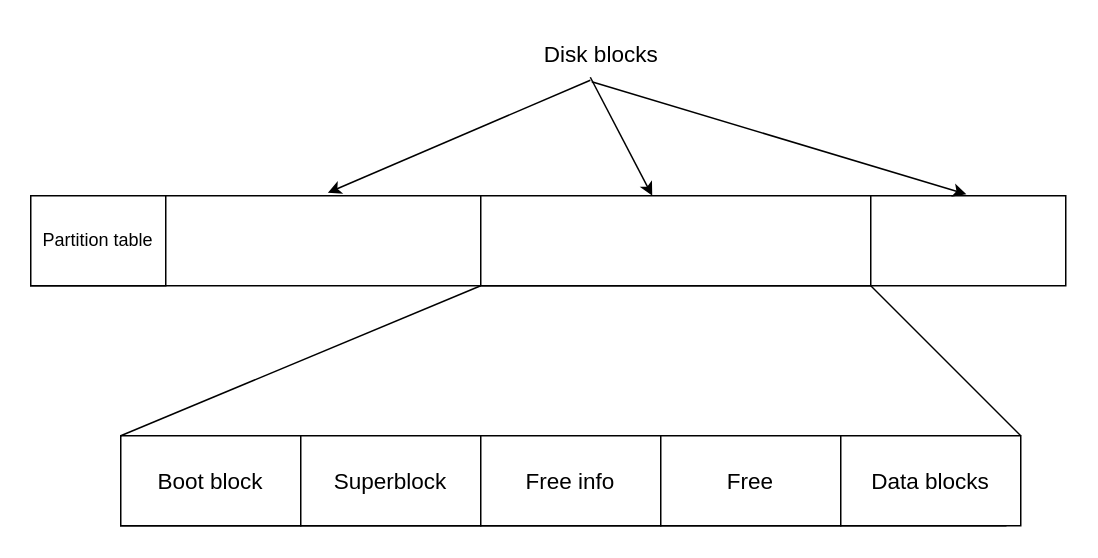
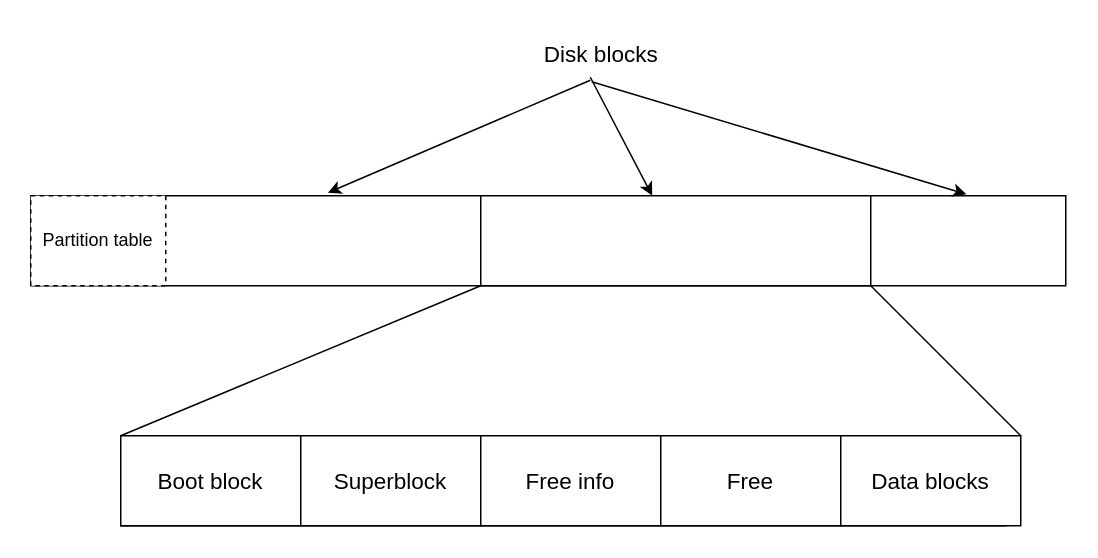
(98, 241) -> (98, 241)
